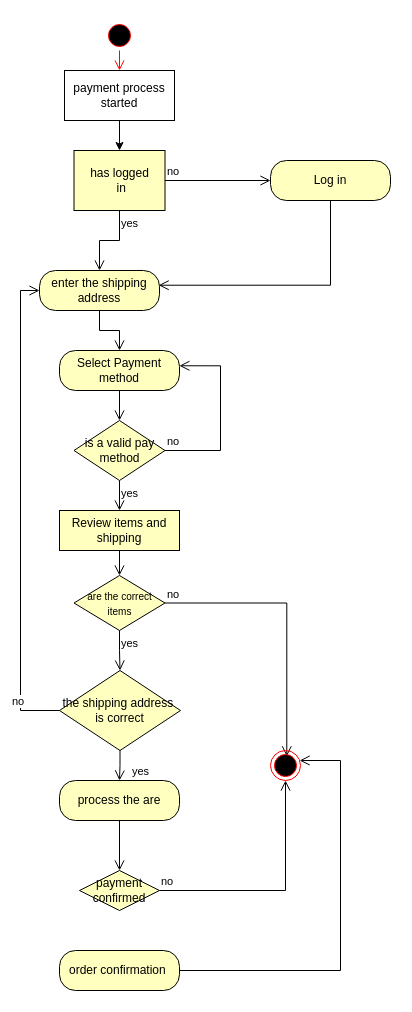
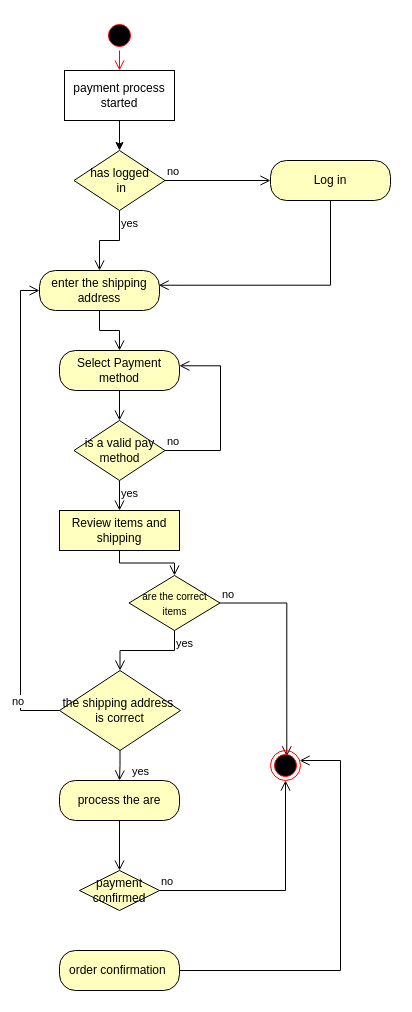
(120, 181) -> (120, 181)
(120, 603) -> (175, 603)
